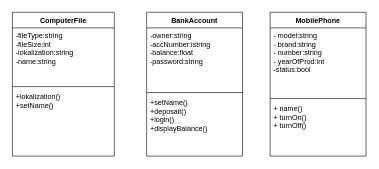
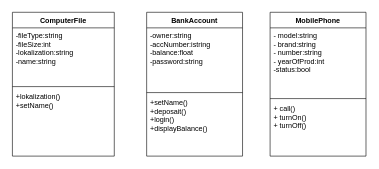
(289, 109) -> (287, 109)
